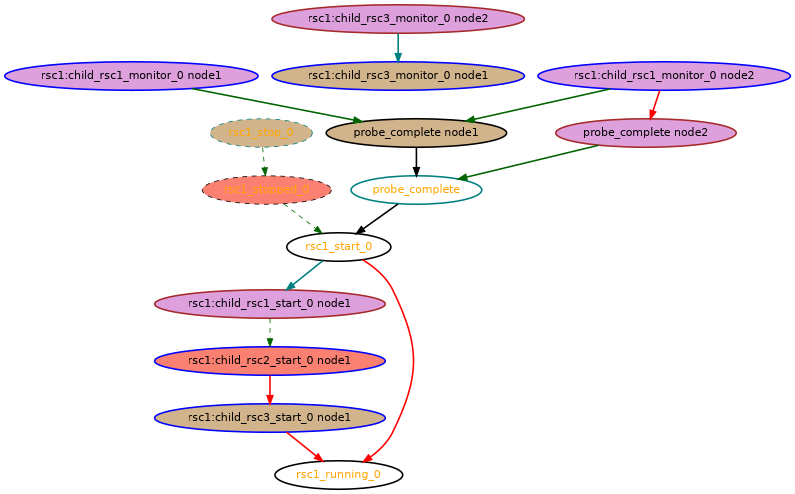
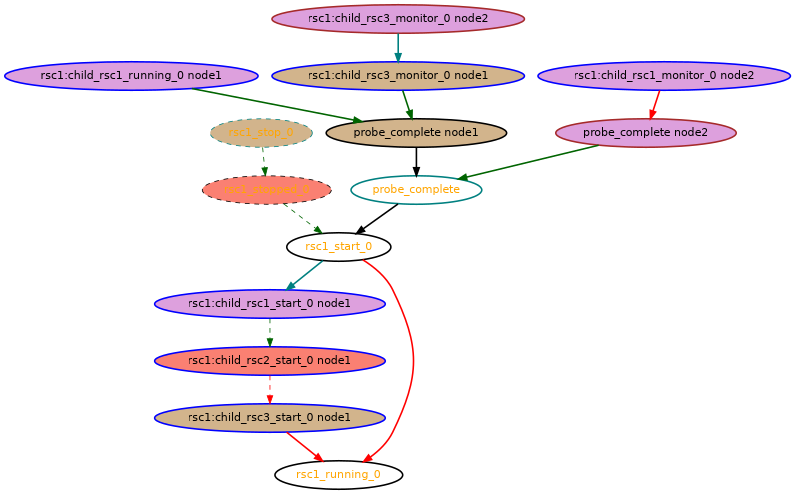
(131, 76) -> (131, 76)
(542, 104) -> (406, 101)
(270, 304) -> (270, 304)
(270, 386) -> (270, 386)
